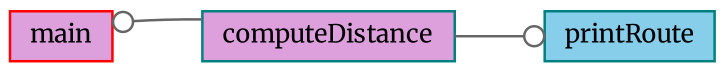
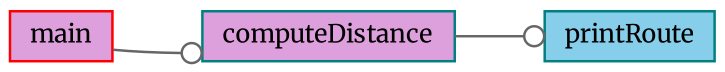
(167, 20) -> (147, 52)
